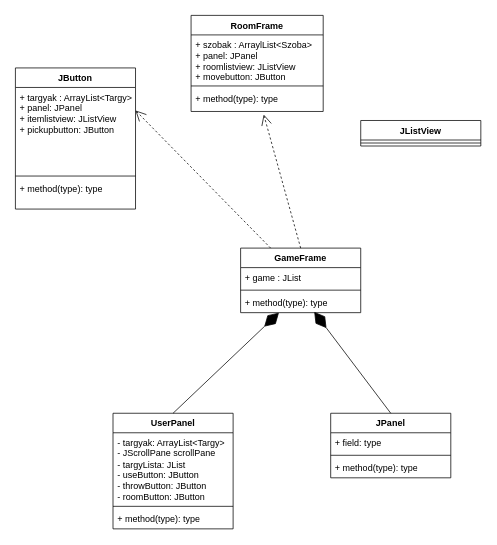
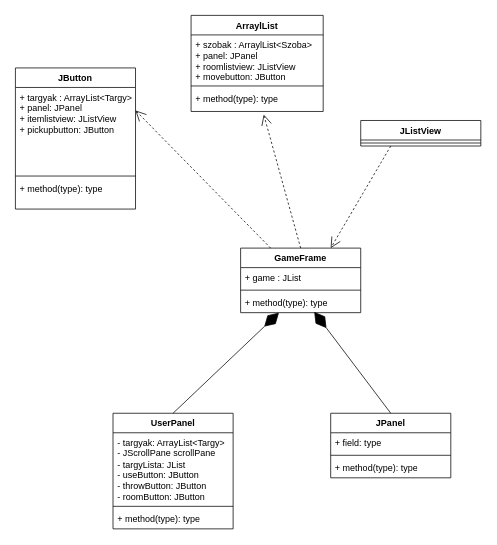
(257, 26) -> (257, 26)
none -> (361, 196)
